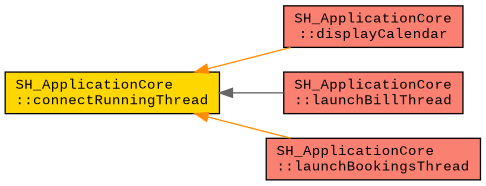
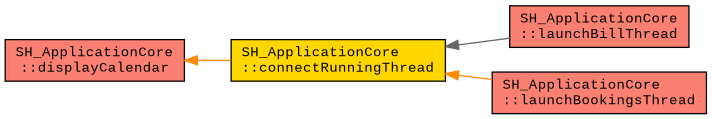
(249, 58) -> (214, 60)
